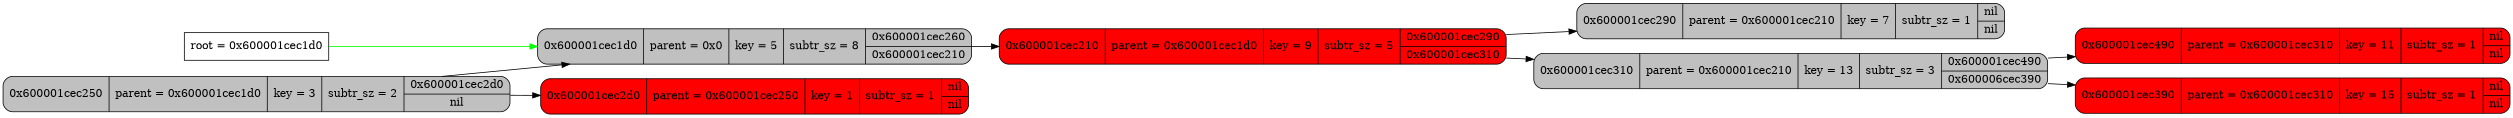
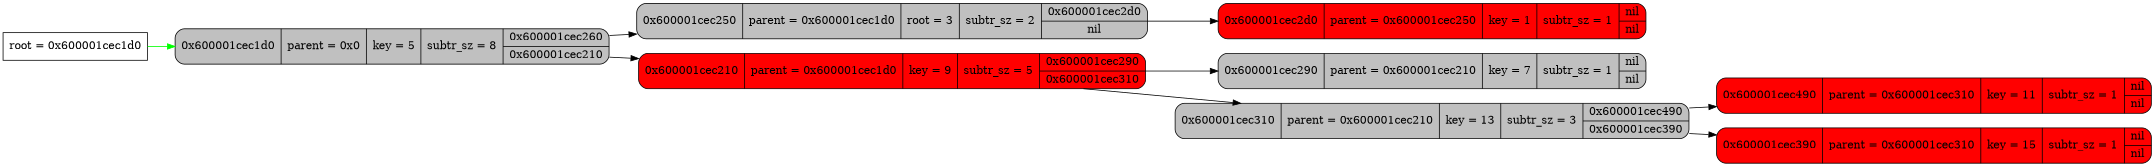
(502, 71) -> (619, 35)
(1995, 79) -> (1636, 129)
(295, 94) -> (930, 21)
